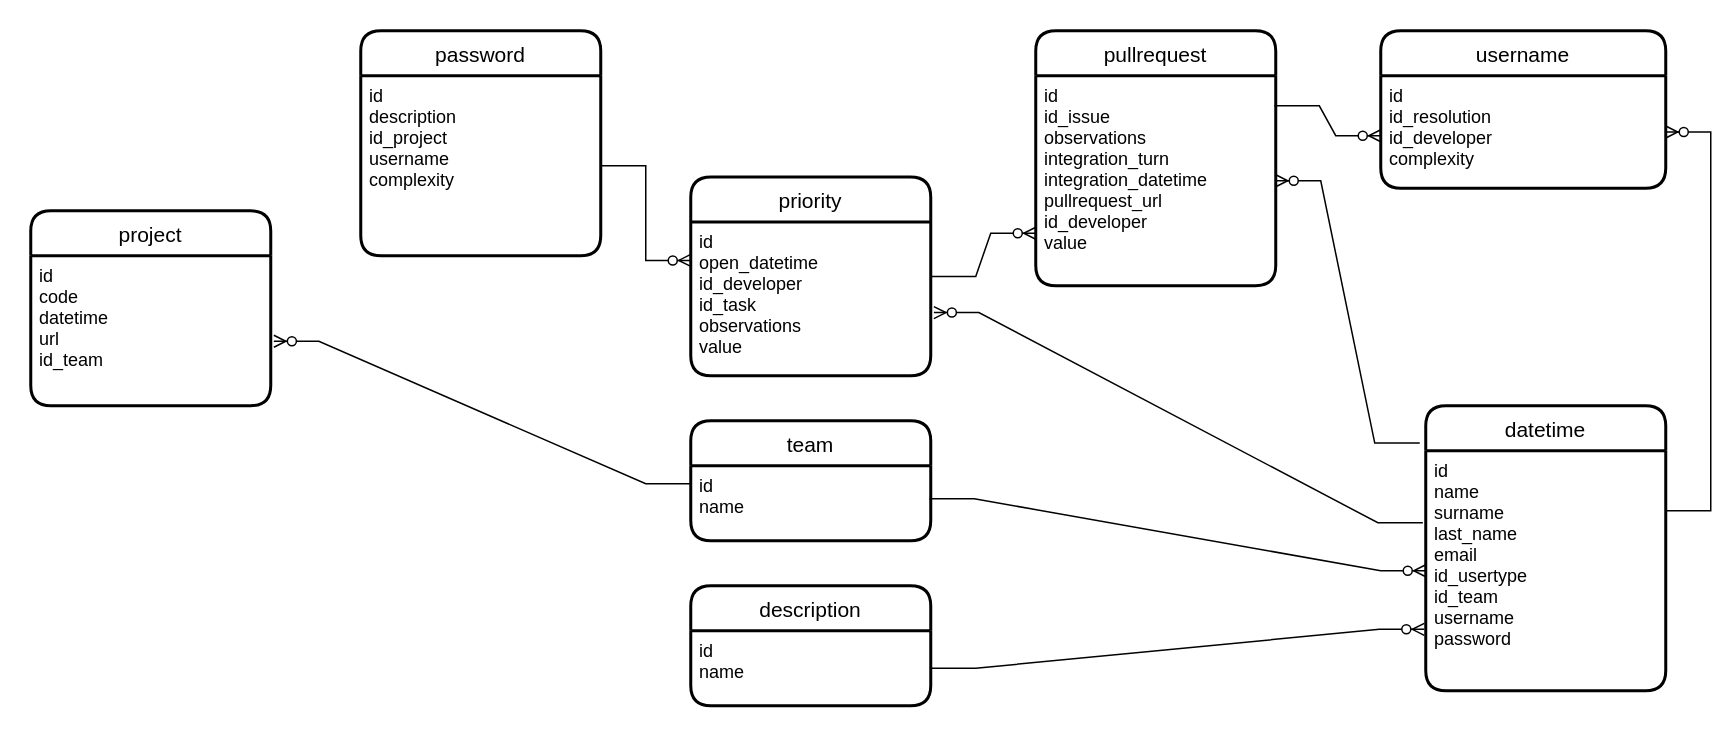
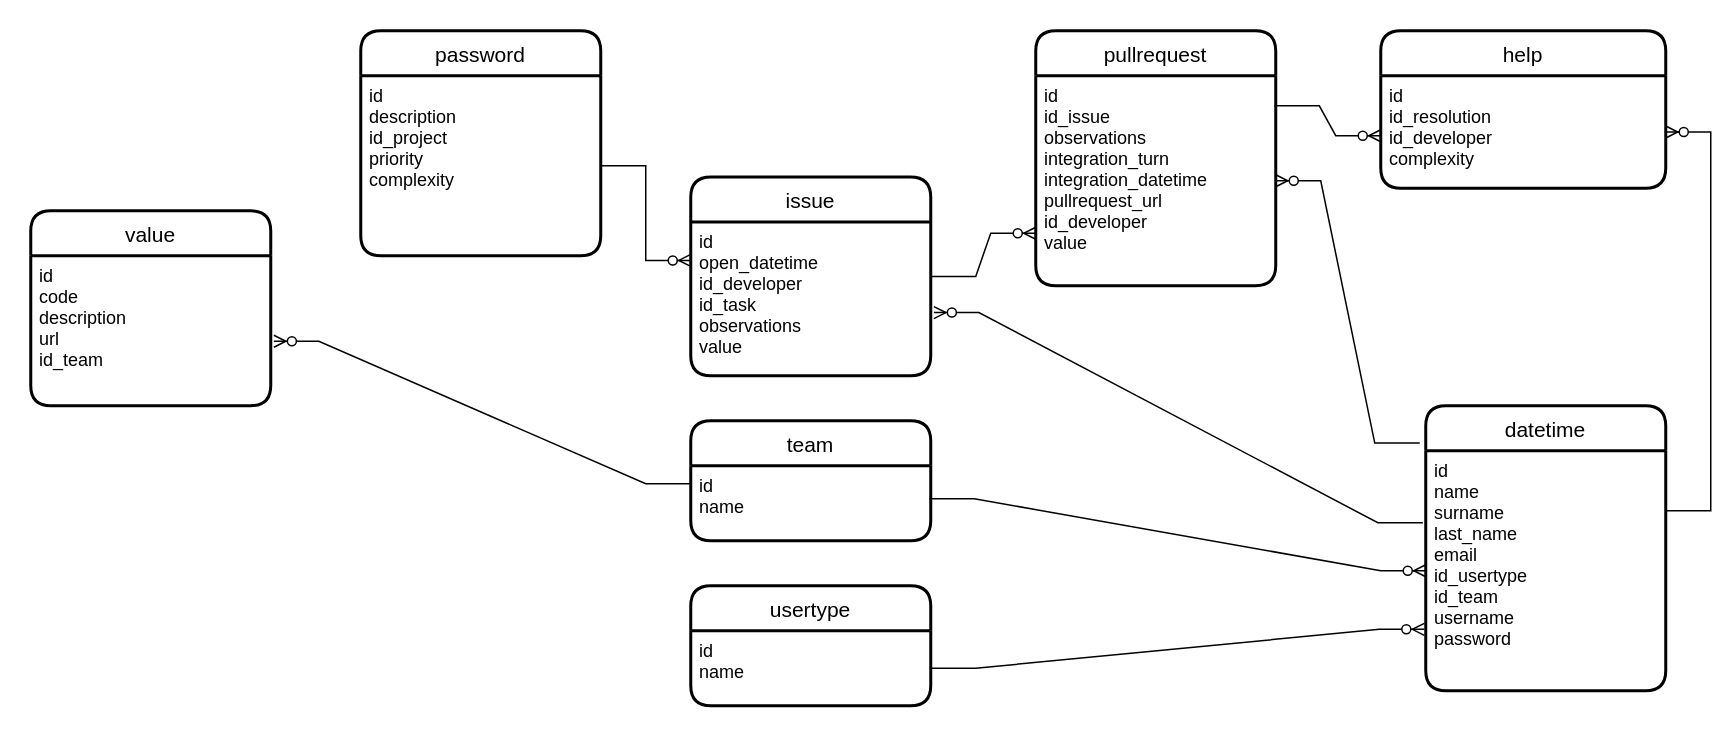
(1523, 55) -> (1523, 55)
(377, 96) -> (377, 96)
(810, 201) -> (810, 201)
(150, 235) -> (150, 235)
(47, 276) -> (47, 276)
(810, 610) -> (810, 610)
